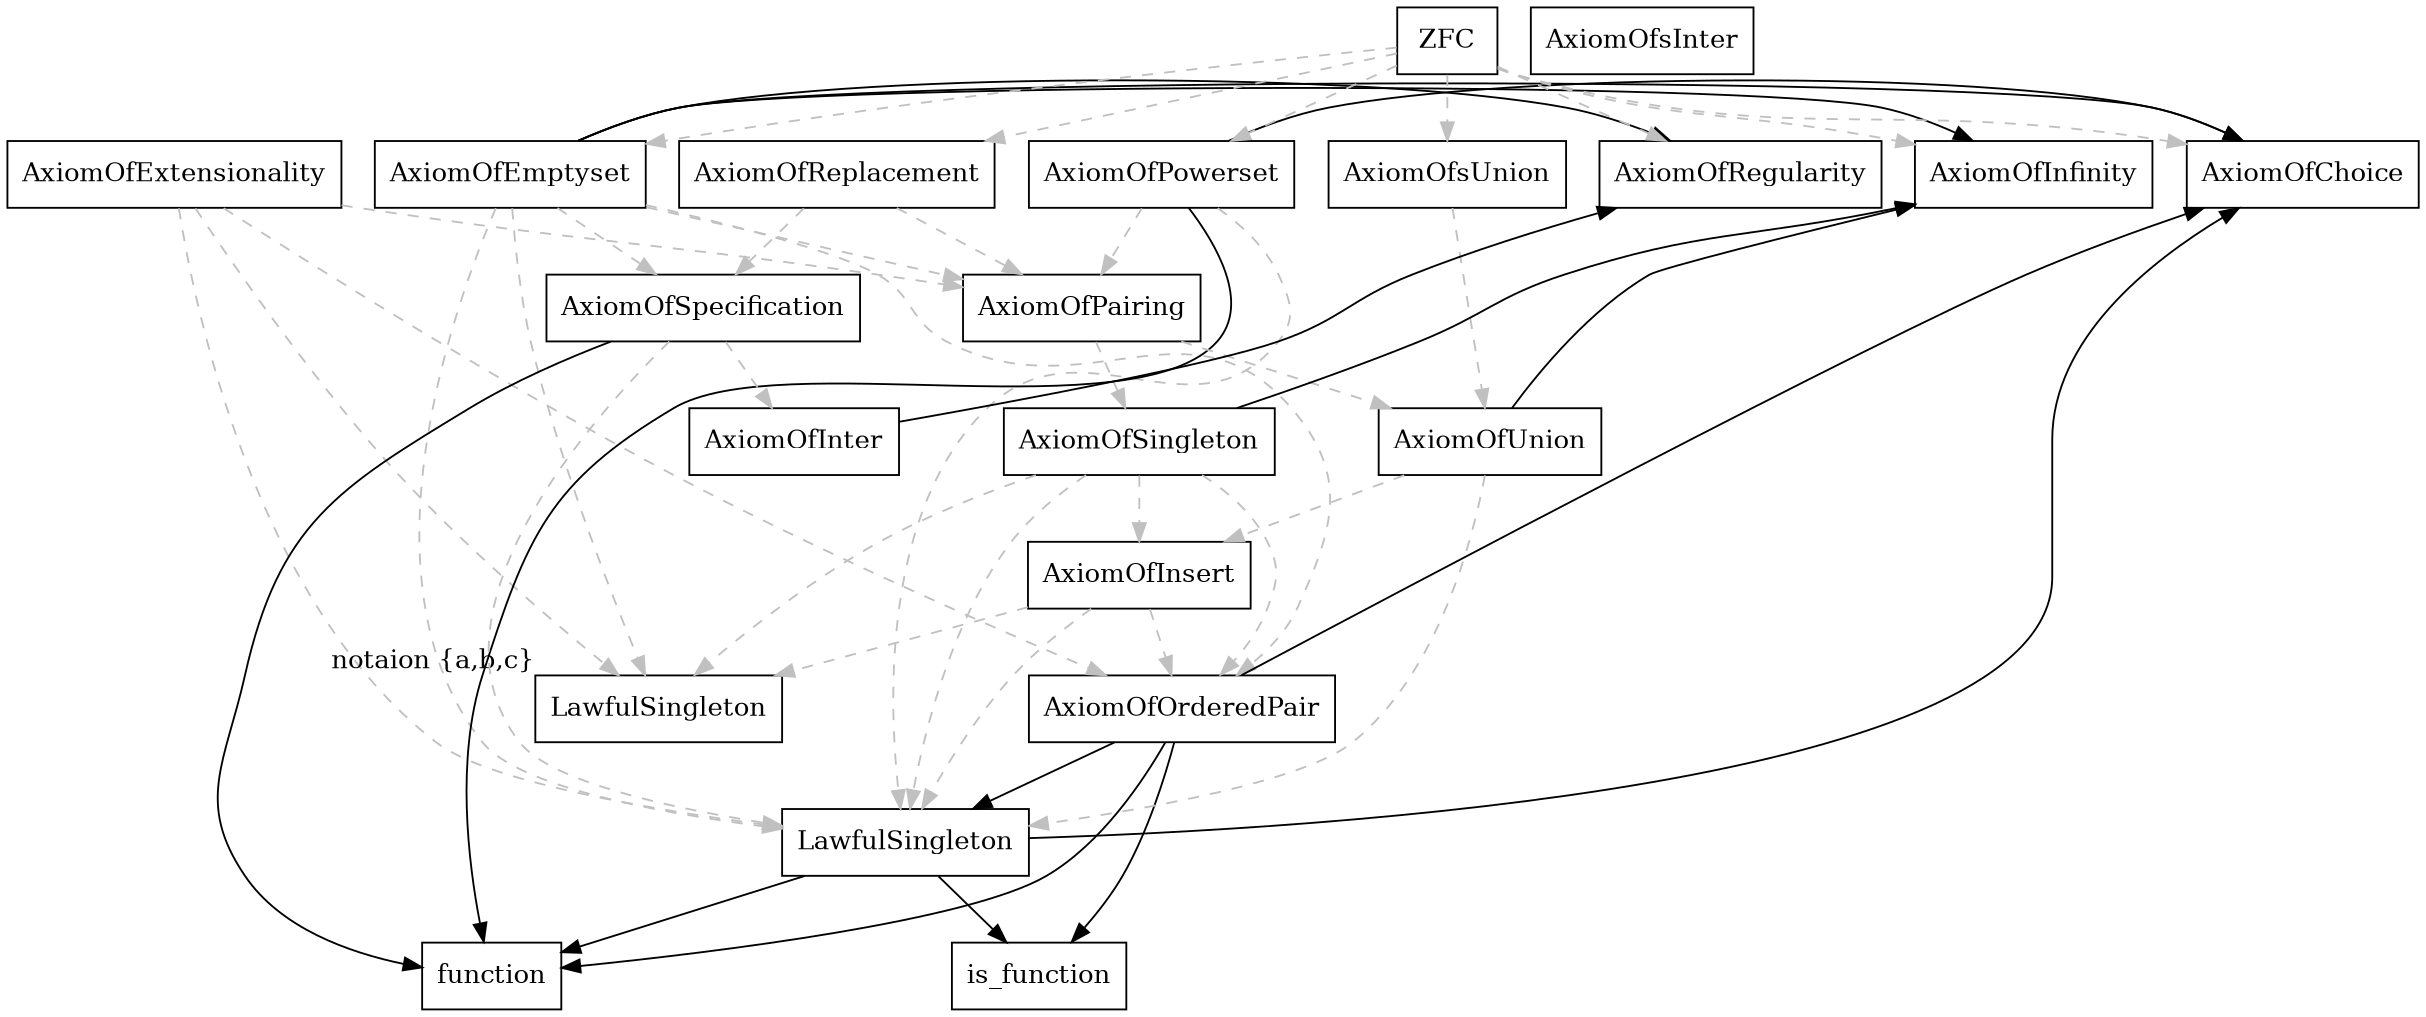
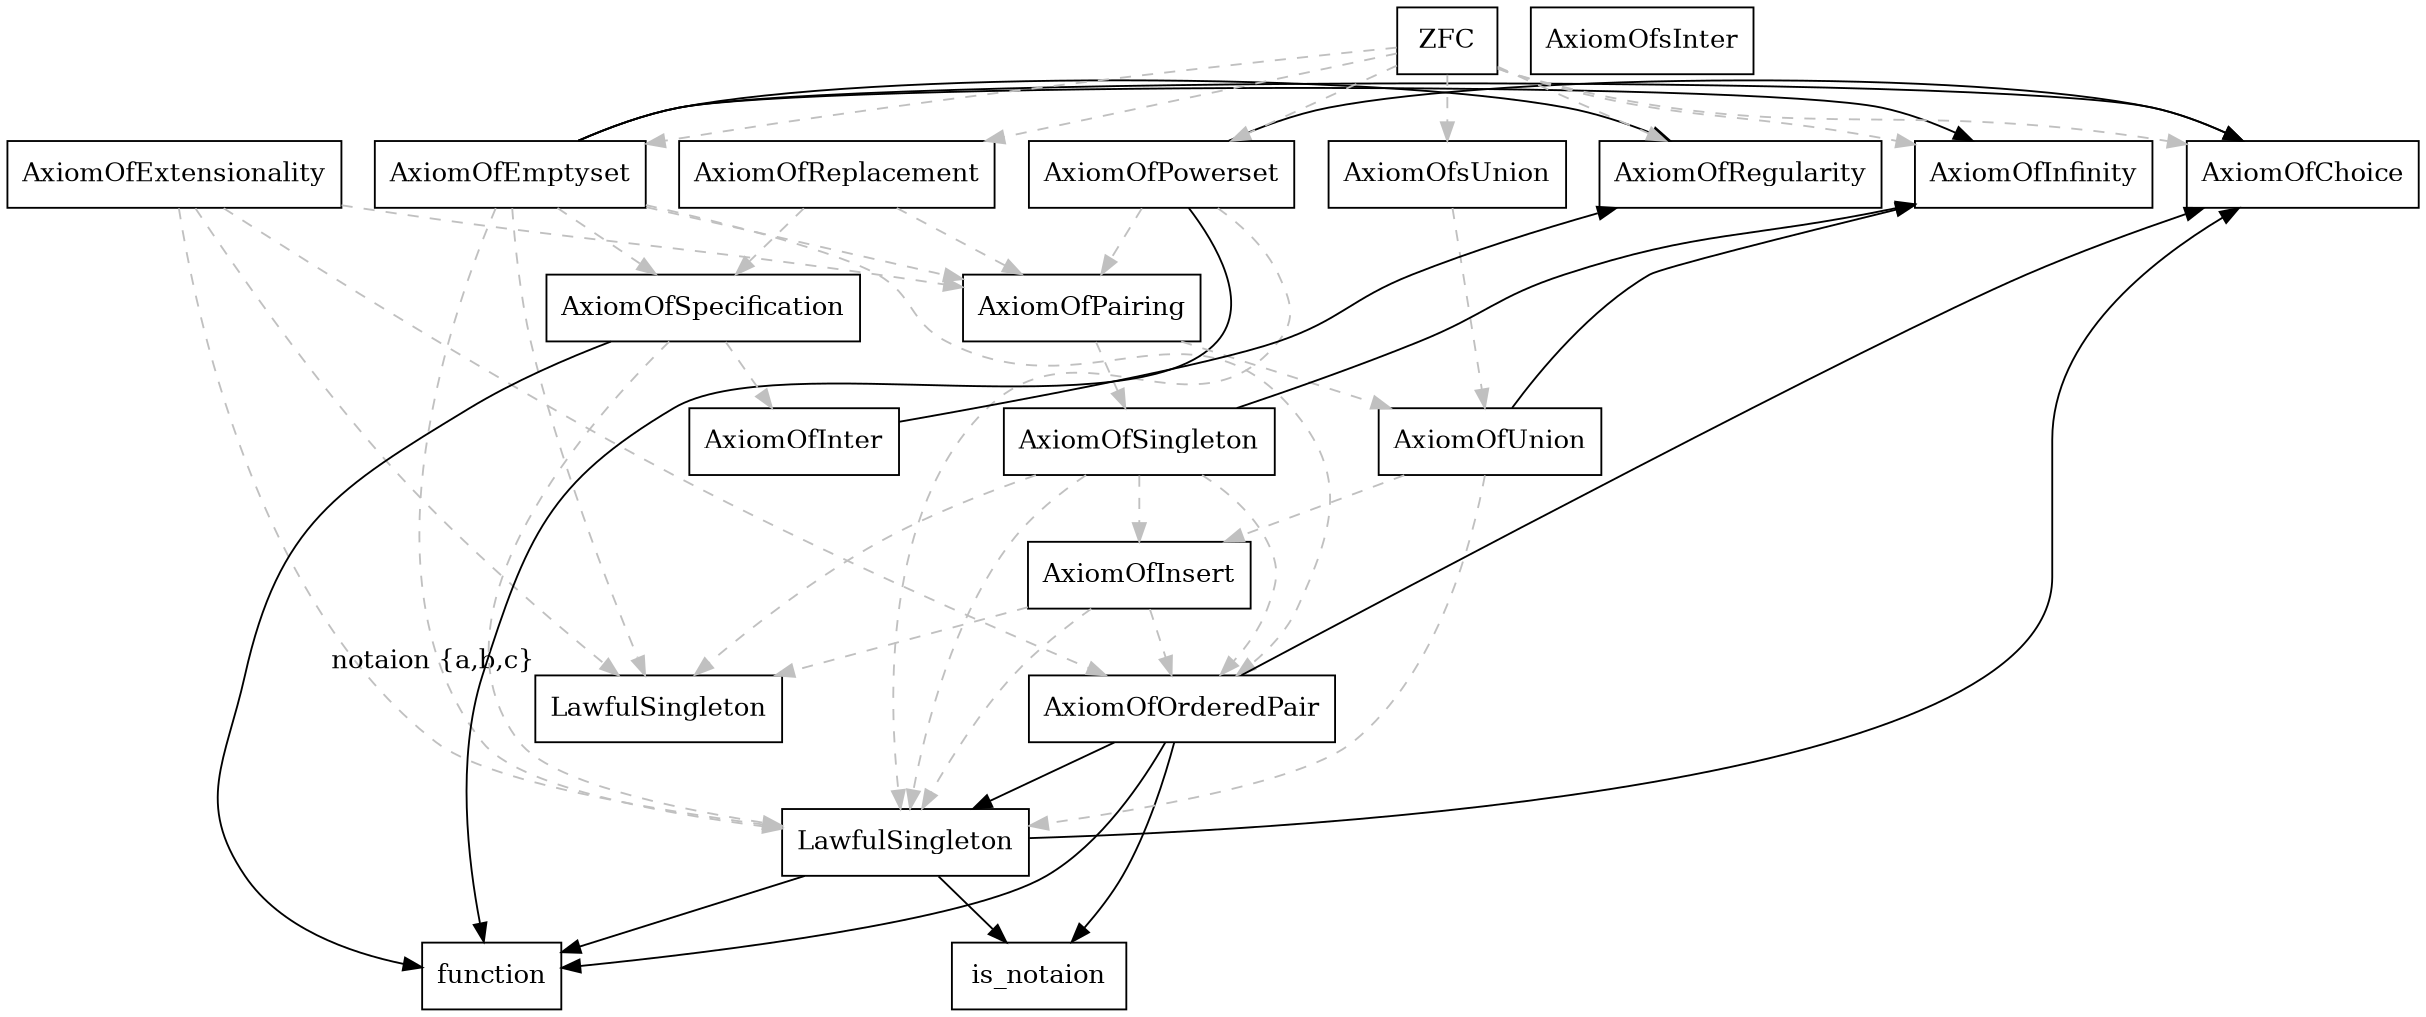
(1039, 976) -> (1039, 976)
